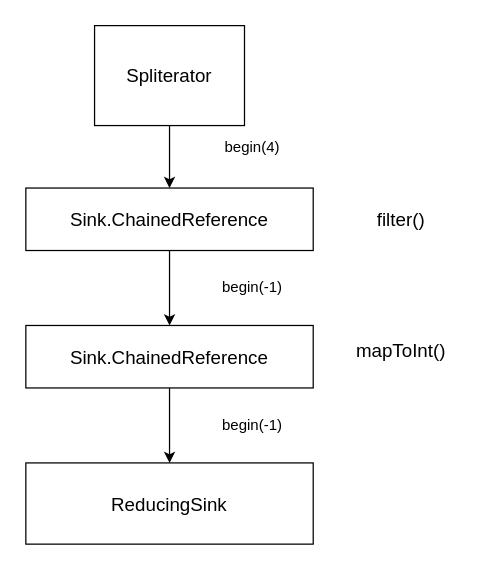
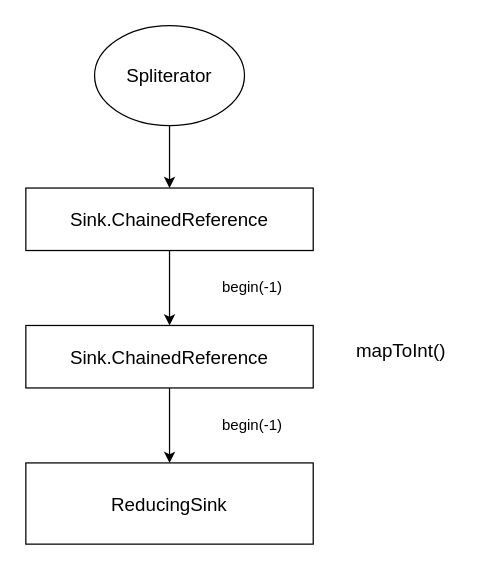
(169, 76) -> (169, 76)
(252, 148) -> none
(401, 219) -> none
